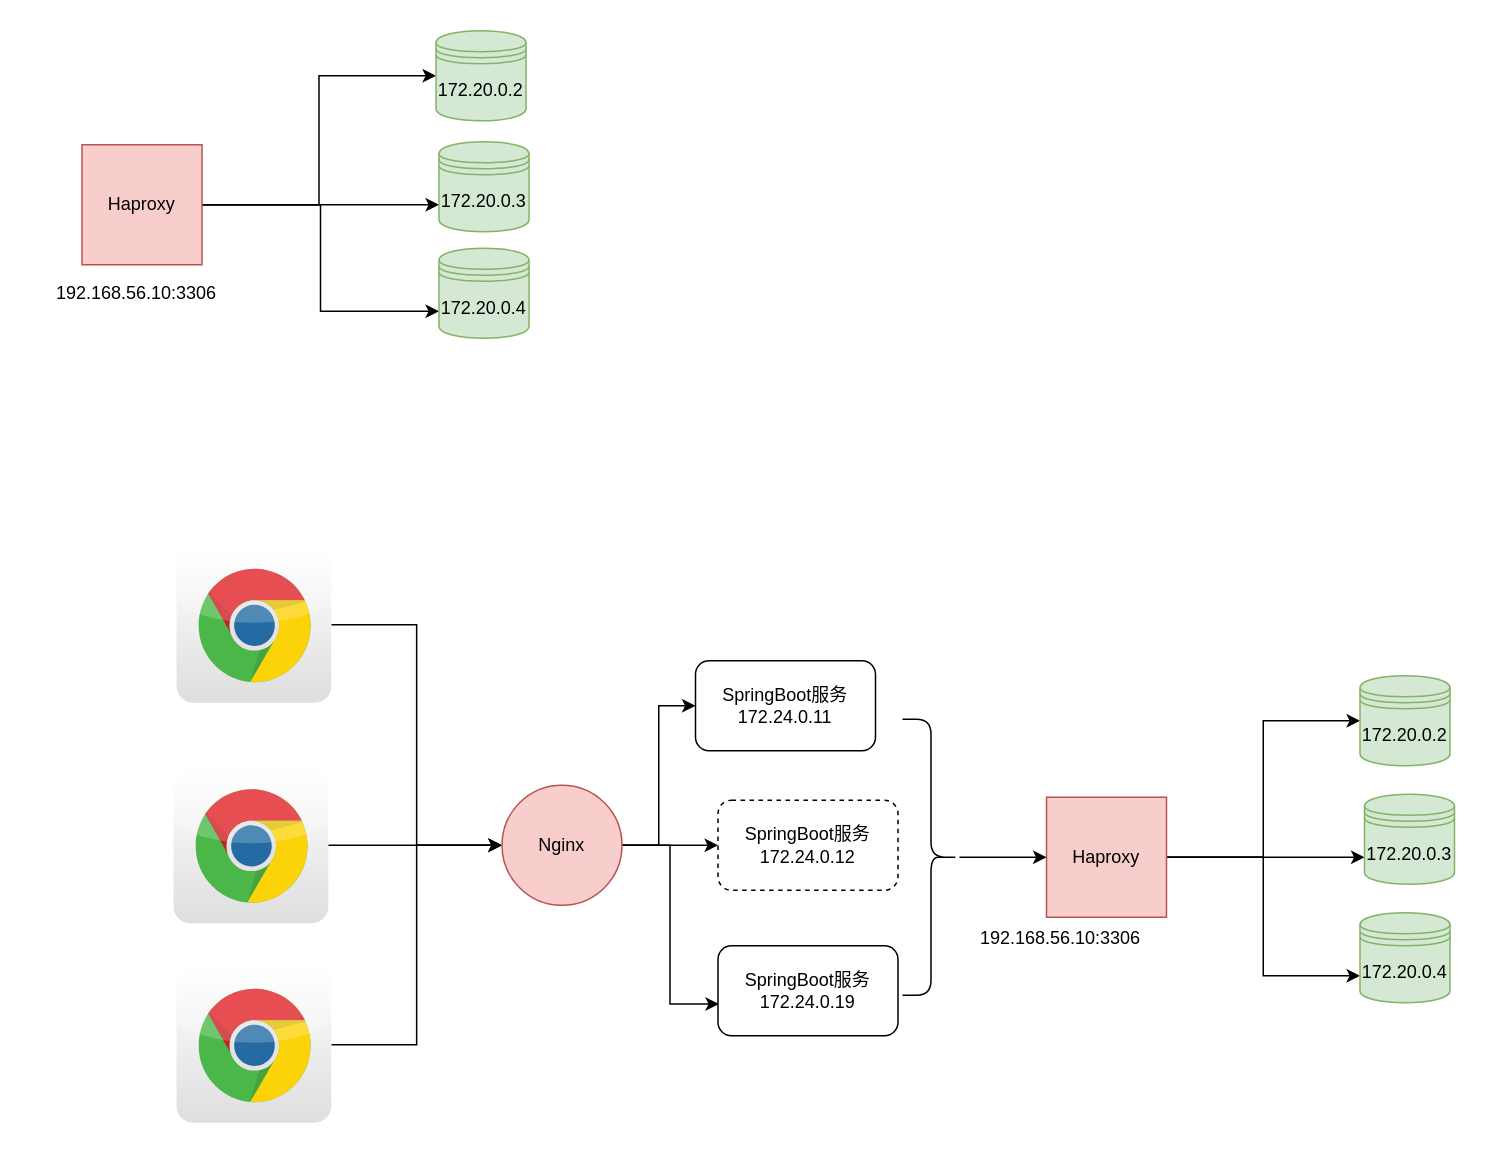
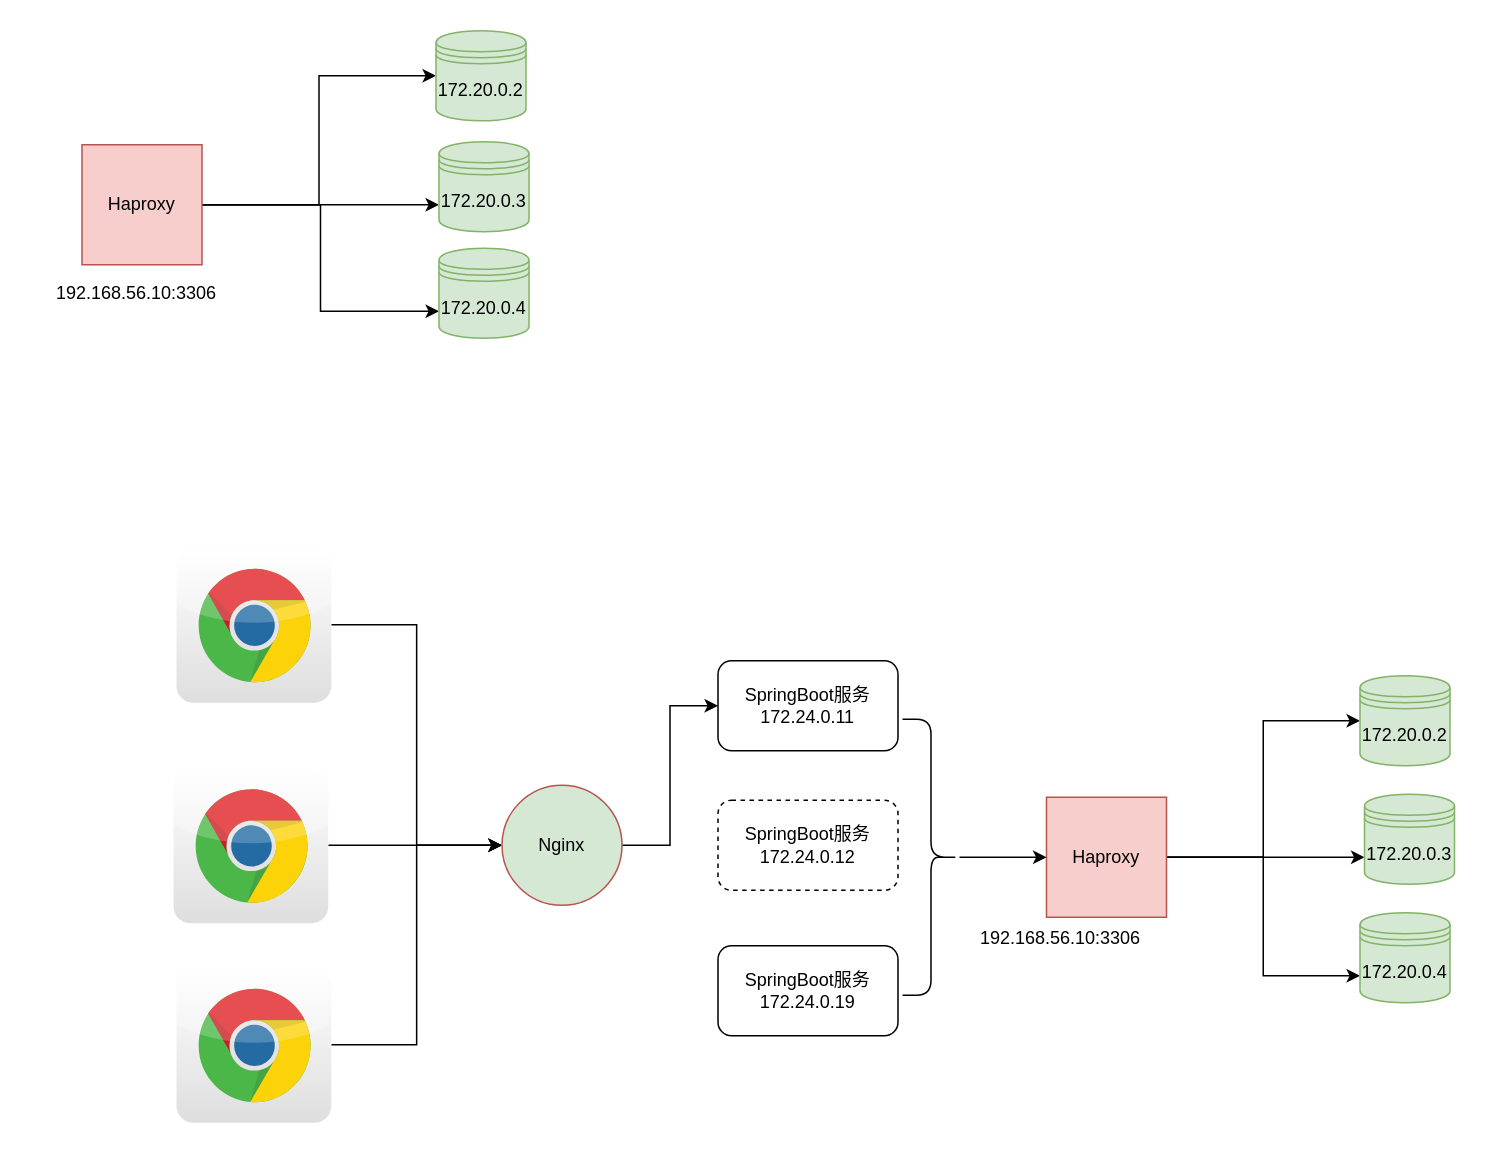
(785, 706) -> (808, 706)
(562, 845) -> (562, 845)
(690, 845) -> none
(670, 946) -> none
